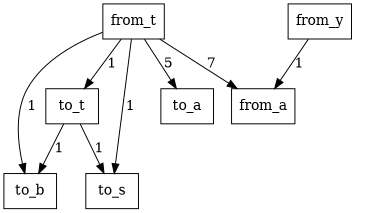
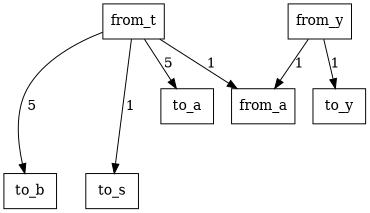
(212, 64) -> (212, 64)
(32, 106) -> (32, 106)
(72, 106) -> none
none -> (339, 106)
